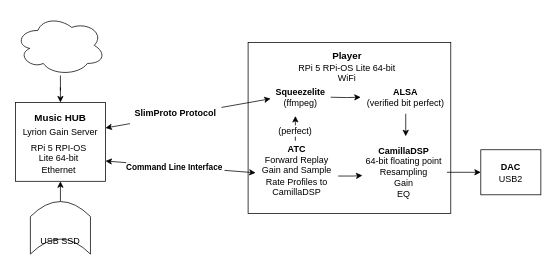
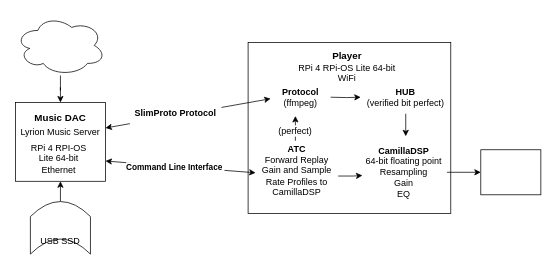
(347, 67) -> (347, 67)
(300, 97) -> (300, 97)
(405, 97) -> (405, 97)
(60, 117) -> (60, 117)
(60, 132) -> (60, 132)
(59, 159) -> (59, 159)
(510, 173) -> none
